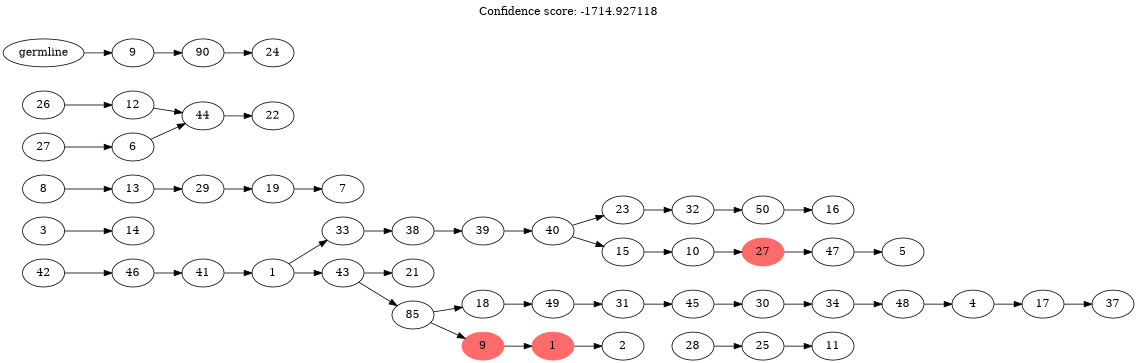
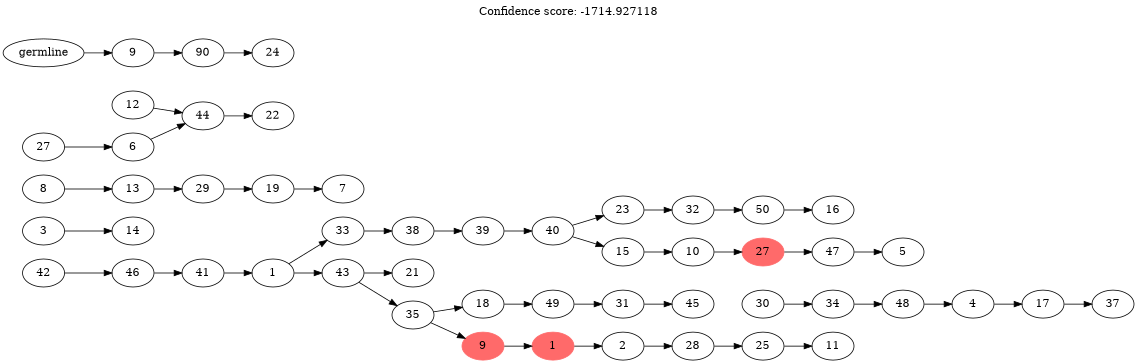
(44, 105) -> none
(724, 304) -> none
(413, 315) -> (413, 315)
none -> (654, 346)
